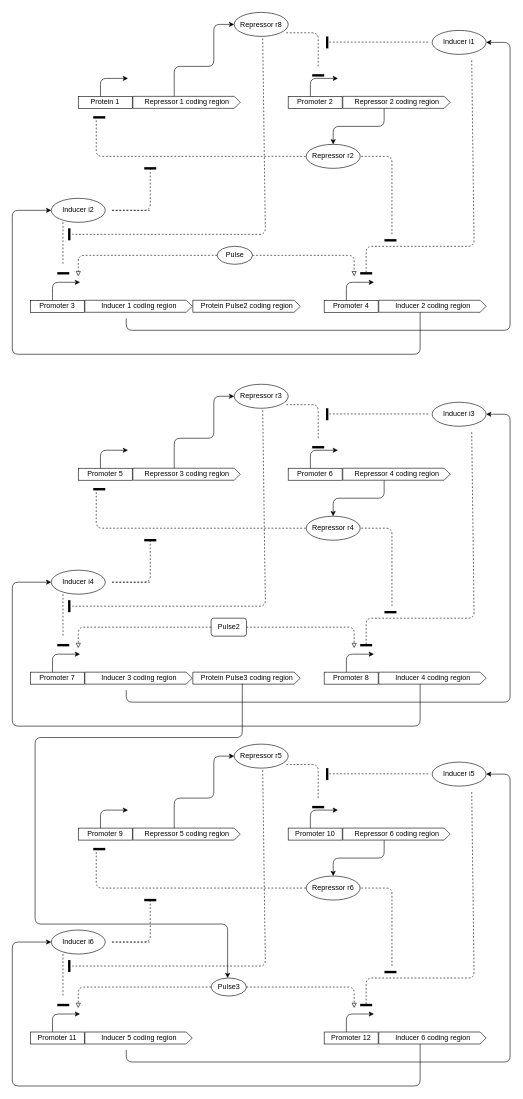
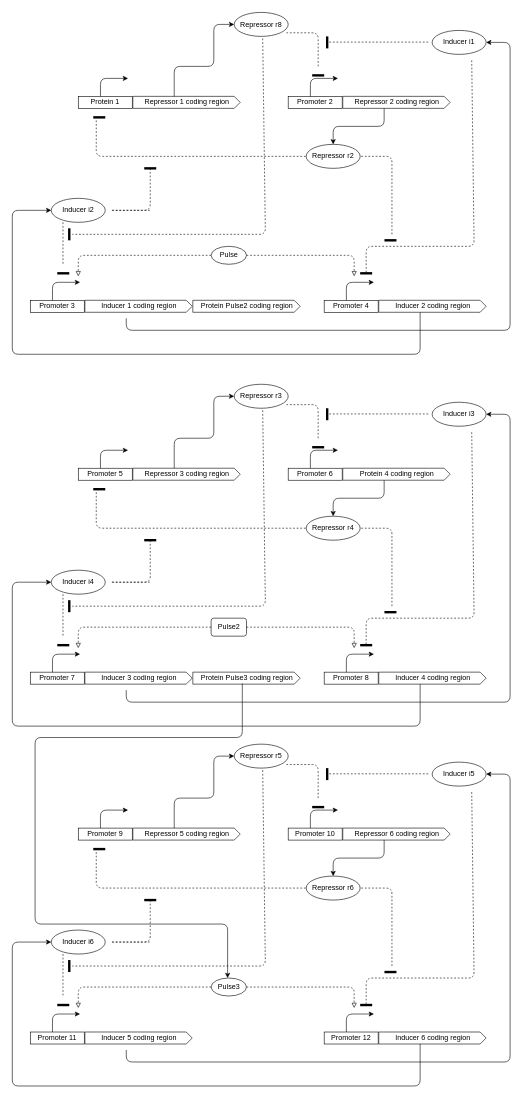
(235, 255) -> (229, 255)
(397, 474) -> (397, 474)
